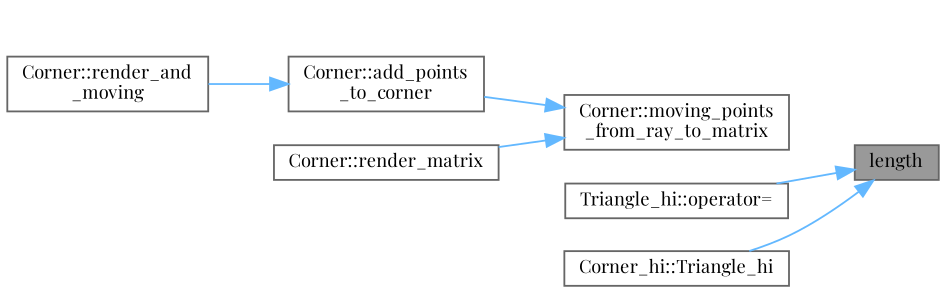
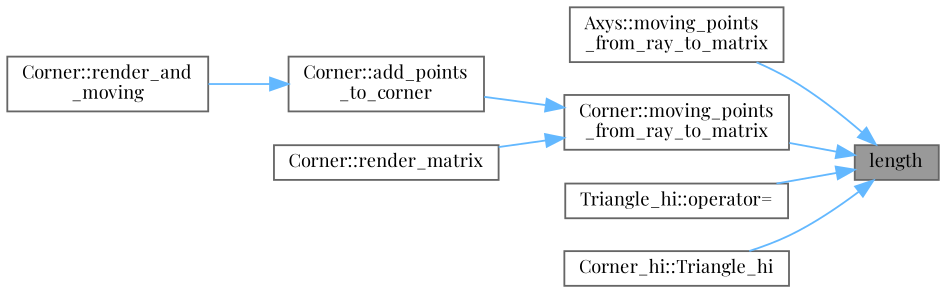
none -> (677, 35)
none -> (813, 147)
